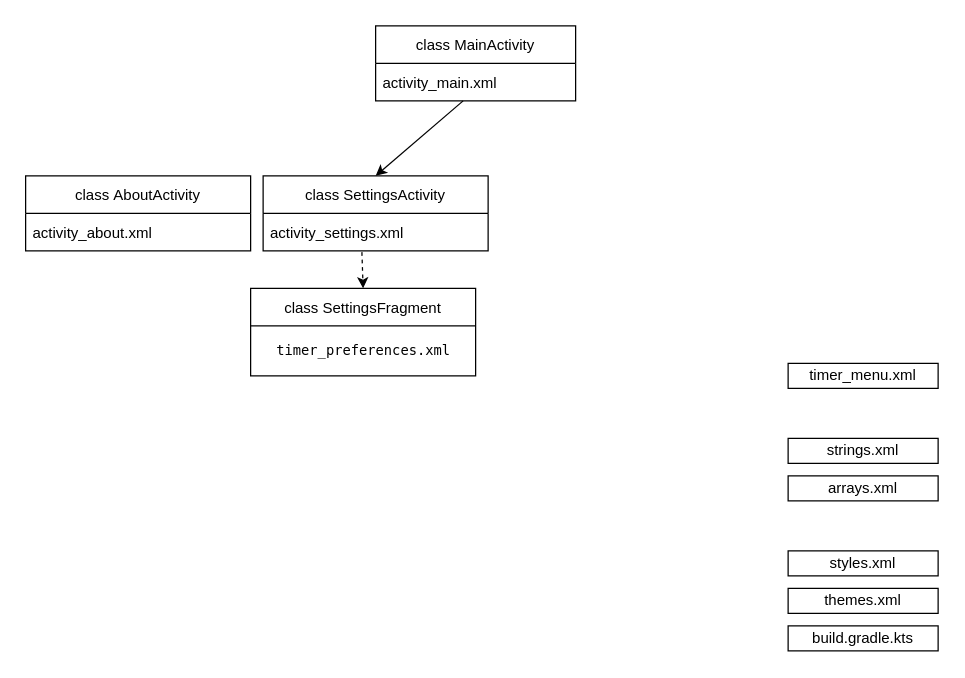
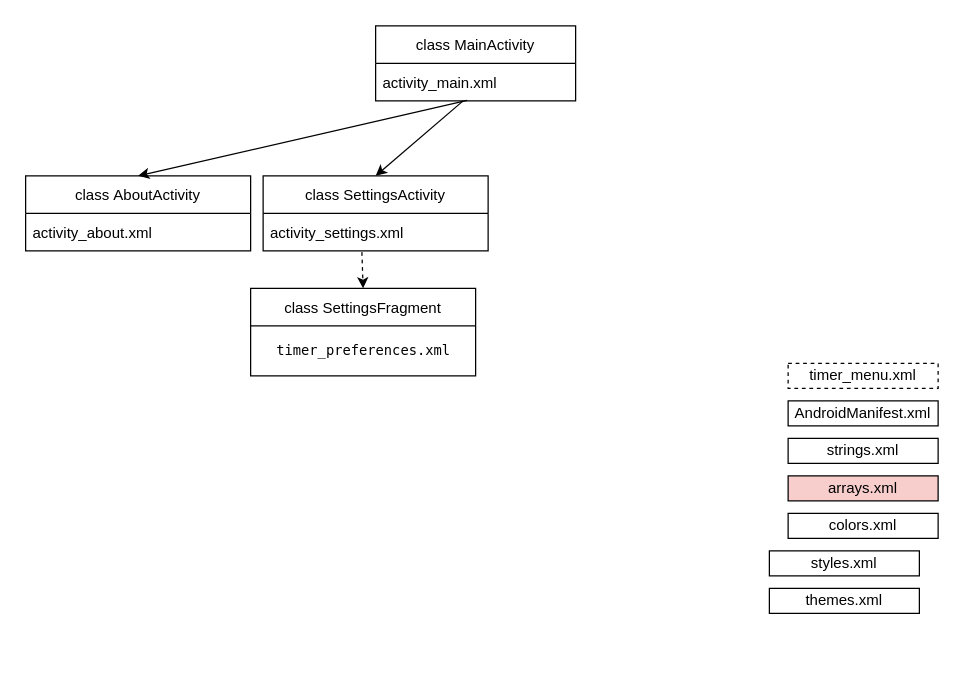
none -> (300, 138)
(863, 376) -> (863, 376)
none -> (863, 413)
(863, 488) -> (863, 488)
none -> (863, 526)
(863, 563) -> (844, 563)
(863, 601) -> (844, 601)
(863, 638) -> none
